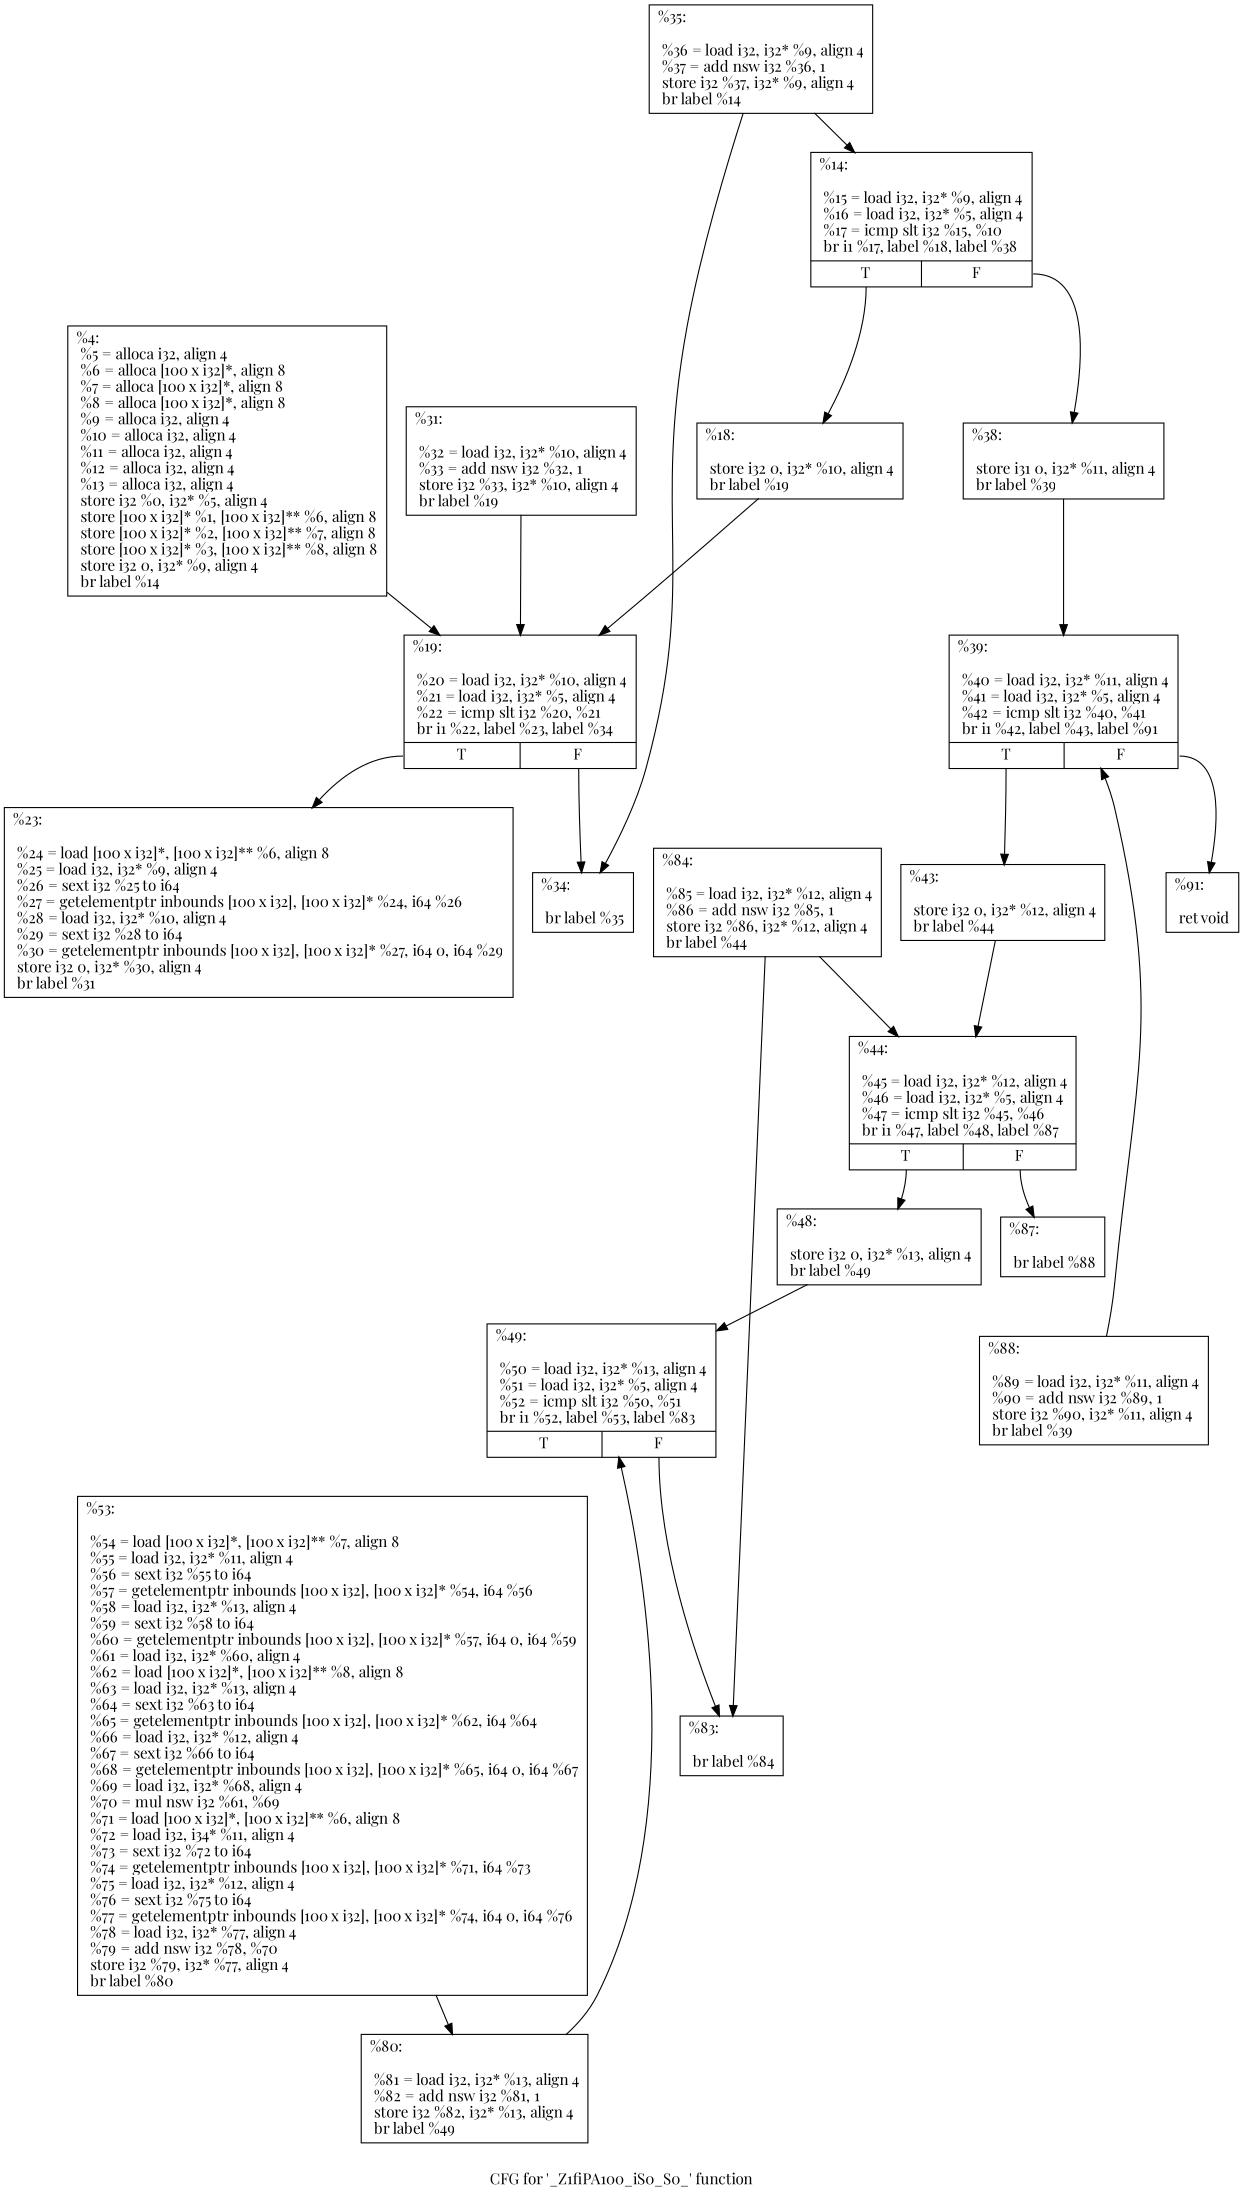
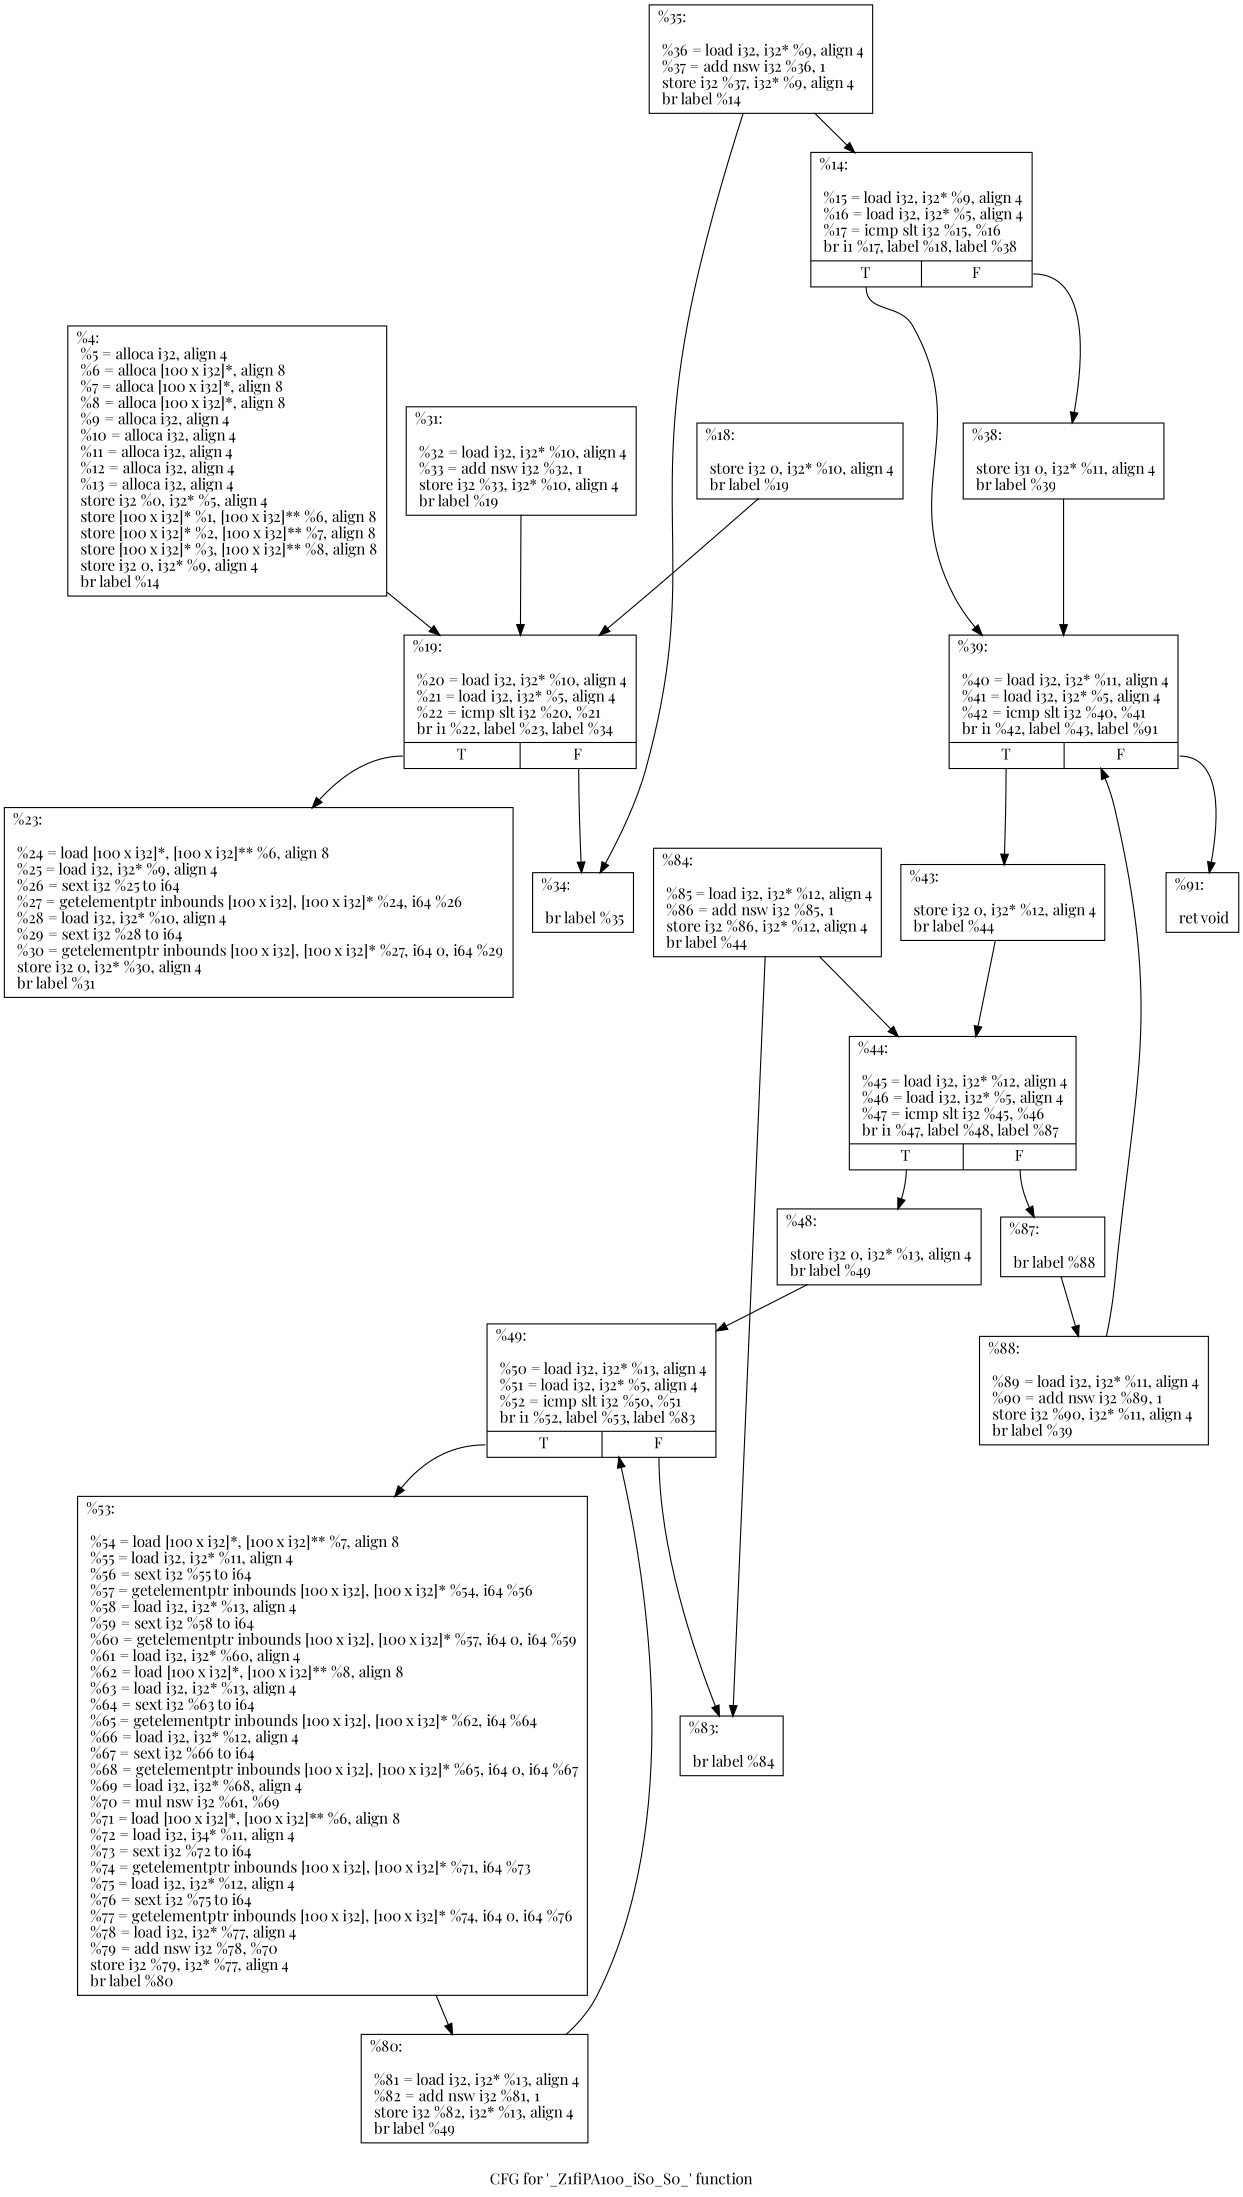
(911, 231) -> (911, 231)
(855, 352) -> (936, 447)
none -> (1068, 1301)
none -> (438, 1456)
